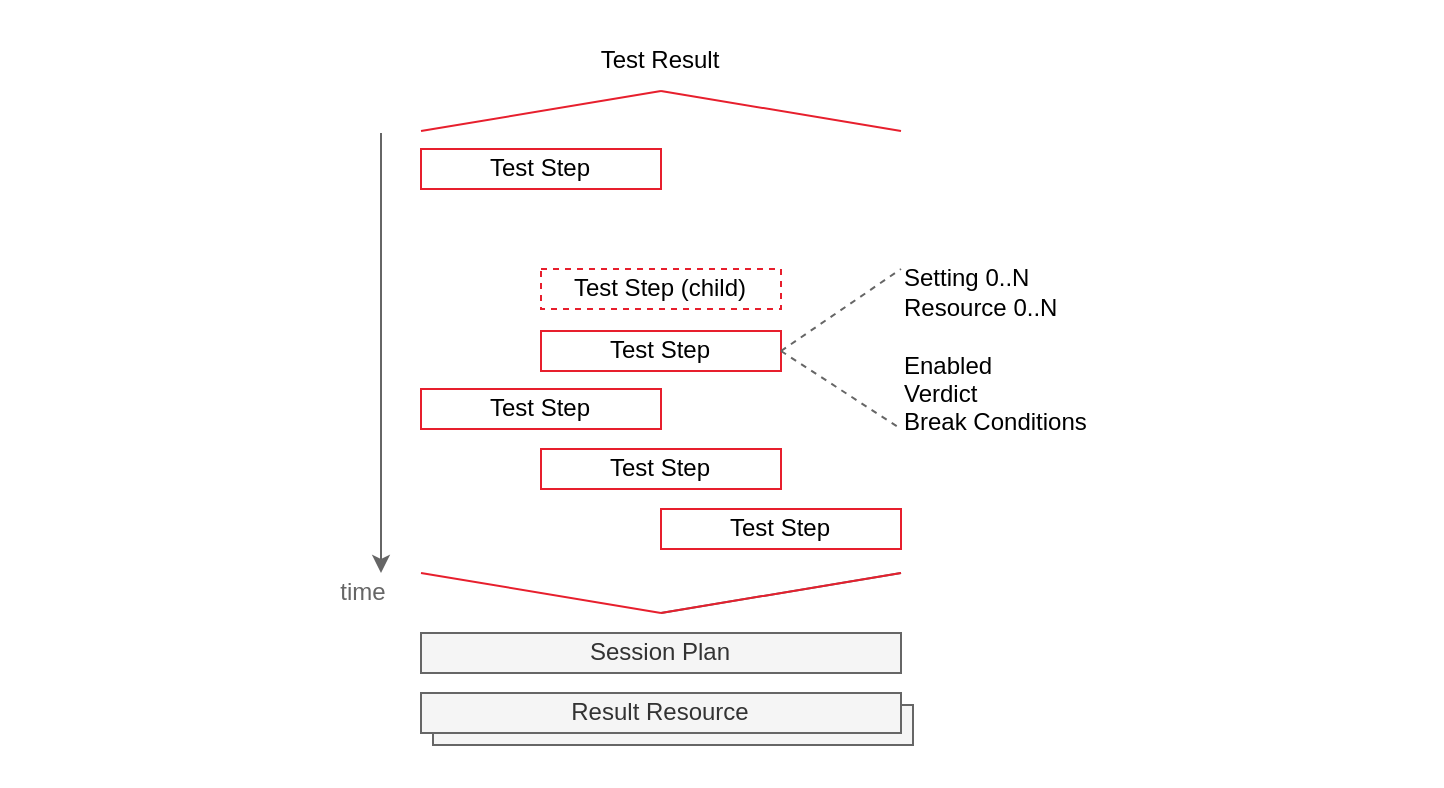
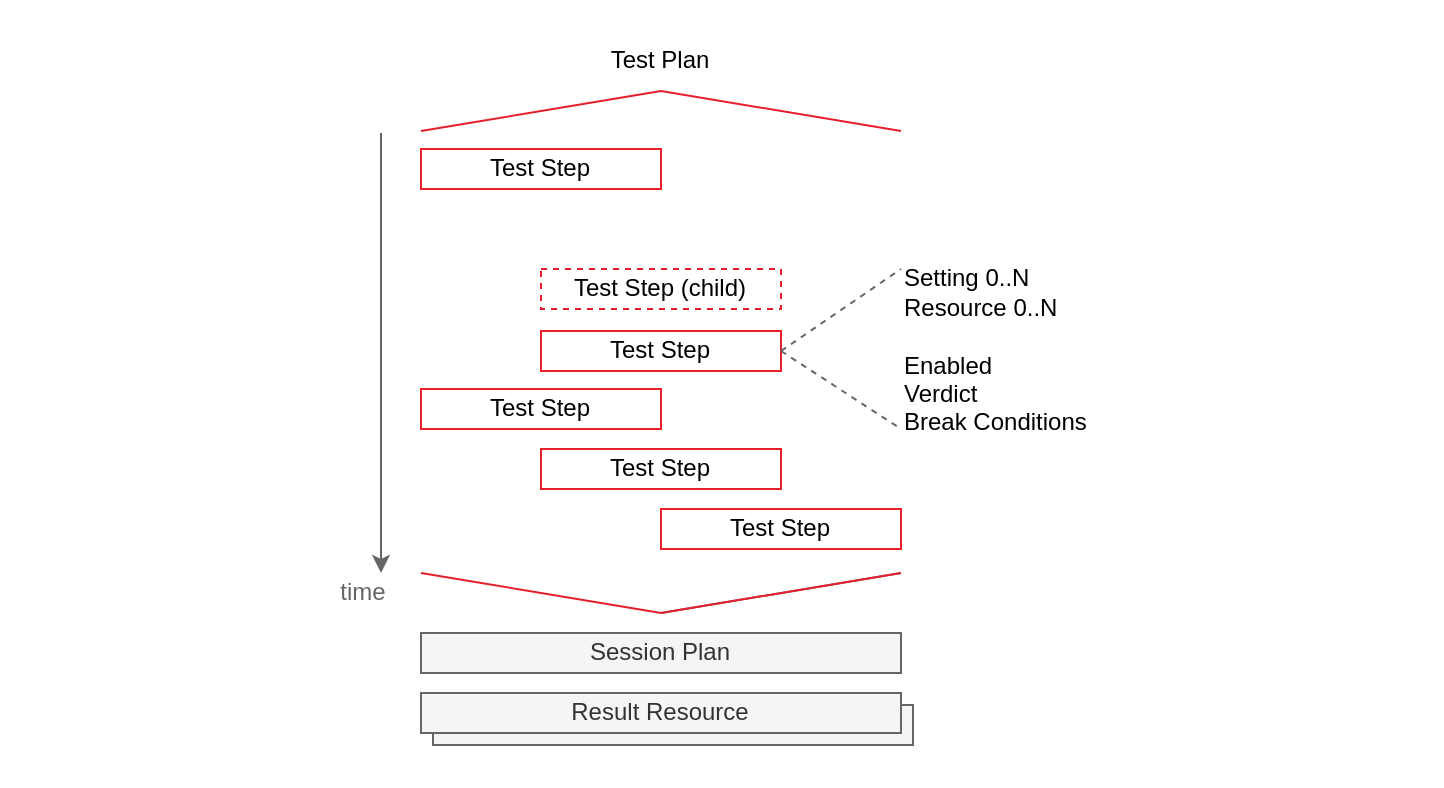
(661, 61) -> (661, 61)
